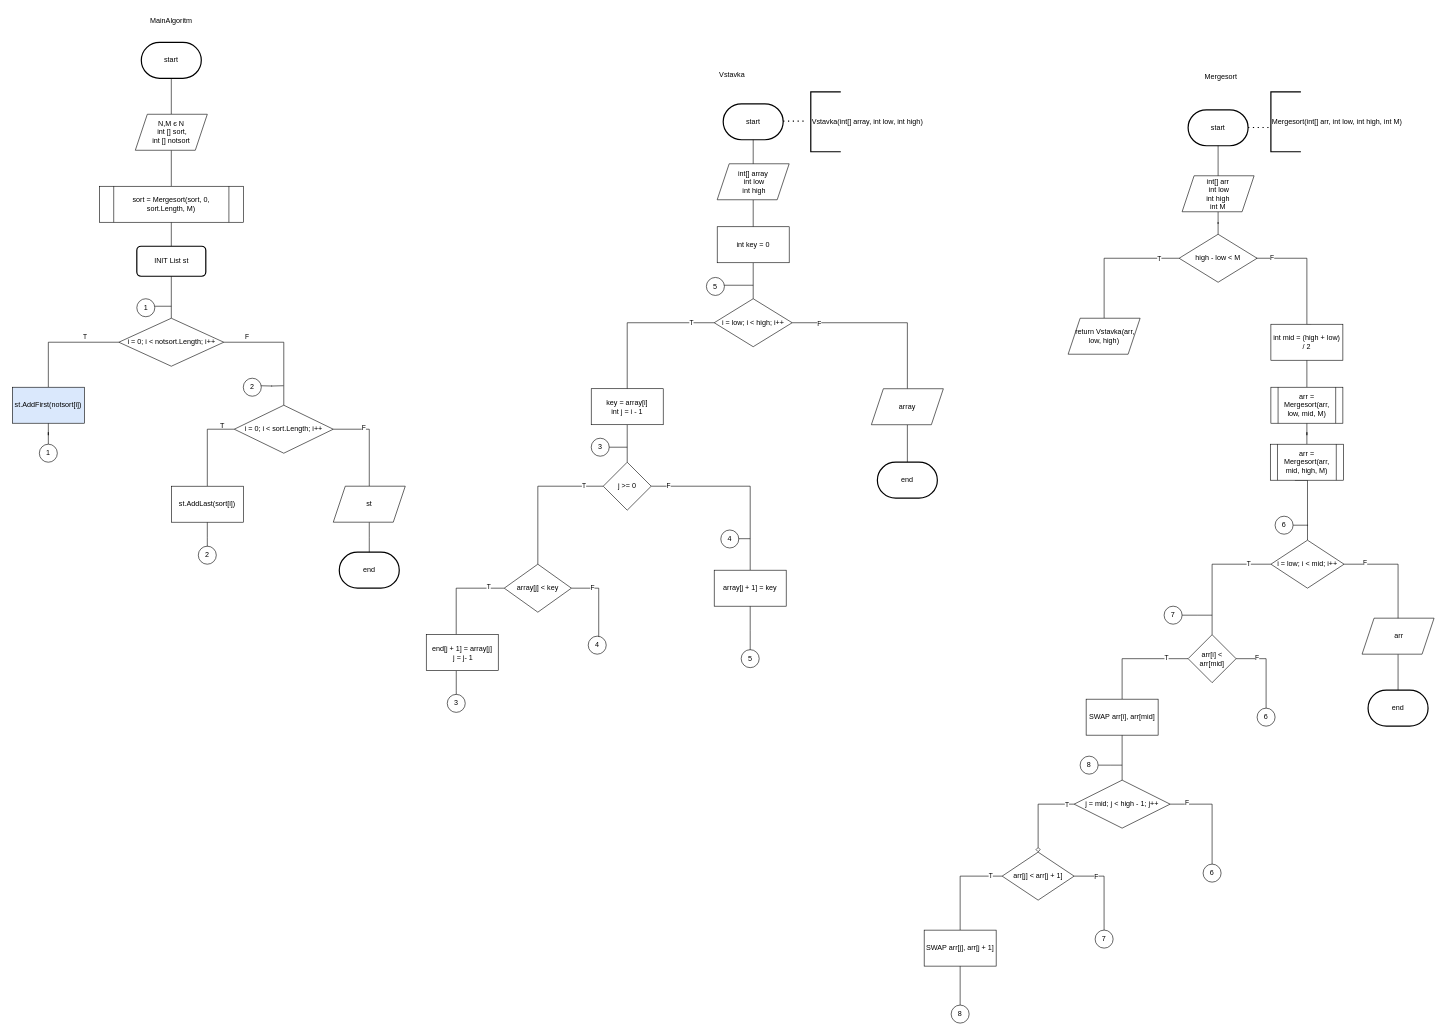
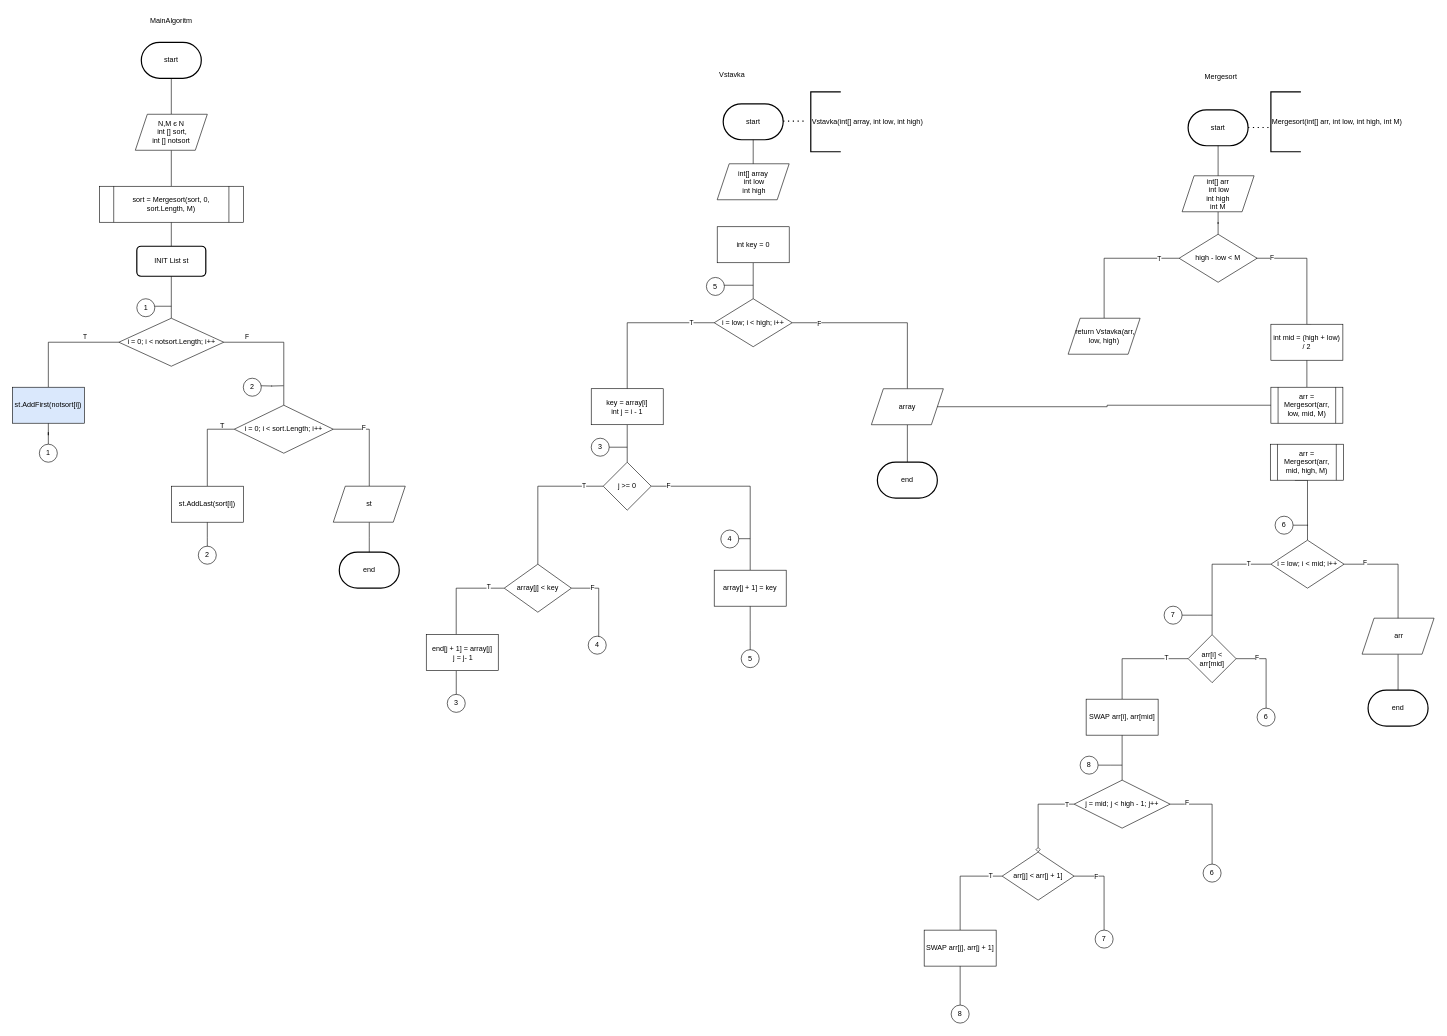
(753, 213) -> none
(1307, 434) -> (1105, 407)
